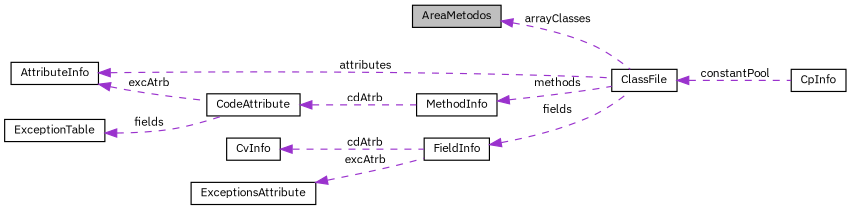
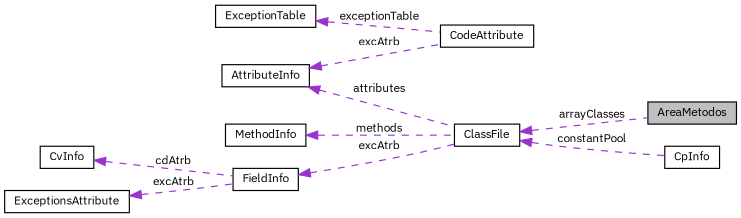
(575, 38) -> (590, 124)
(364, 105) -> none
(556, 110) -> (378, 146)
(148, 123) -> (378, 17)
